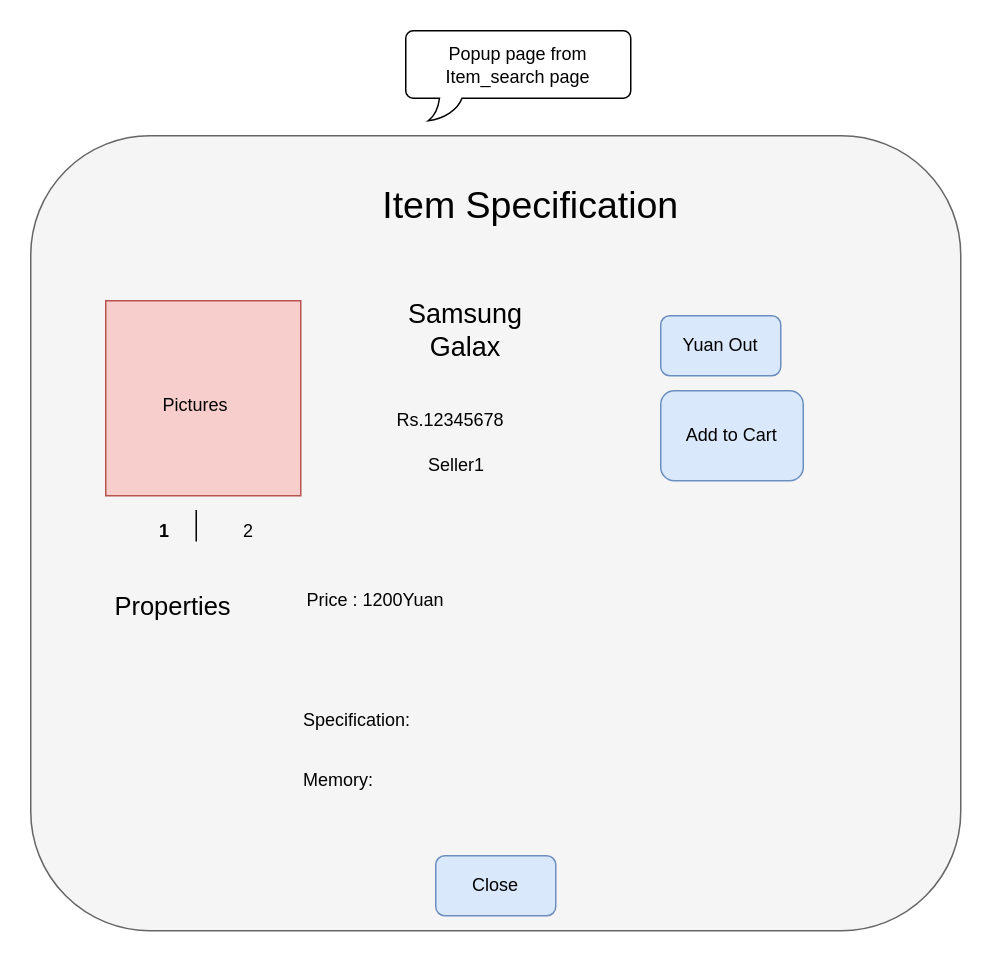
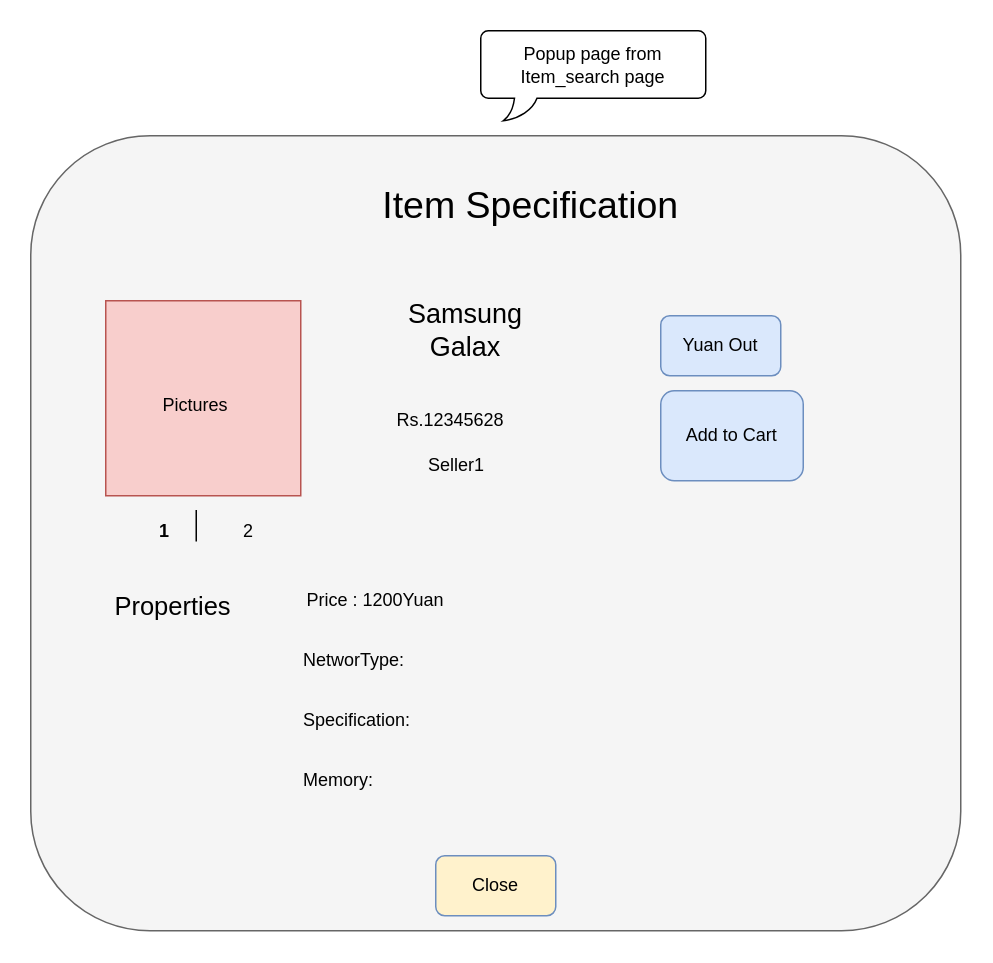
(518, 76) -> (593, 76)
(451, 421) -> (451, 421)
none -> (458, 661)
(496, 886) -> (496, 886)
